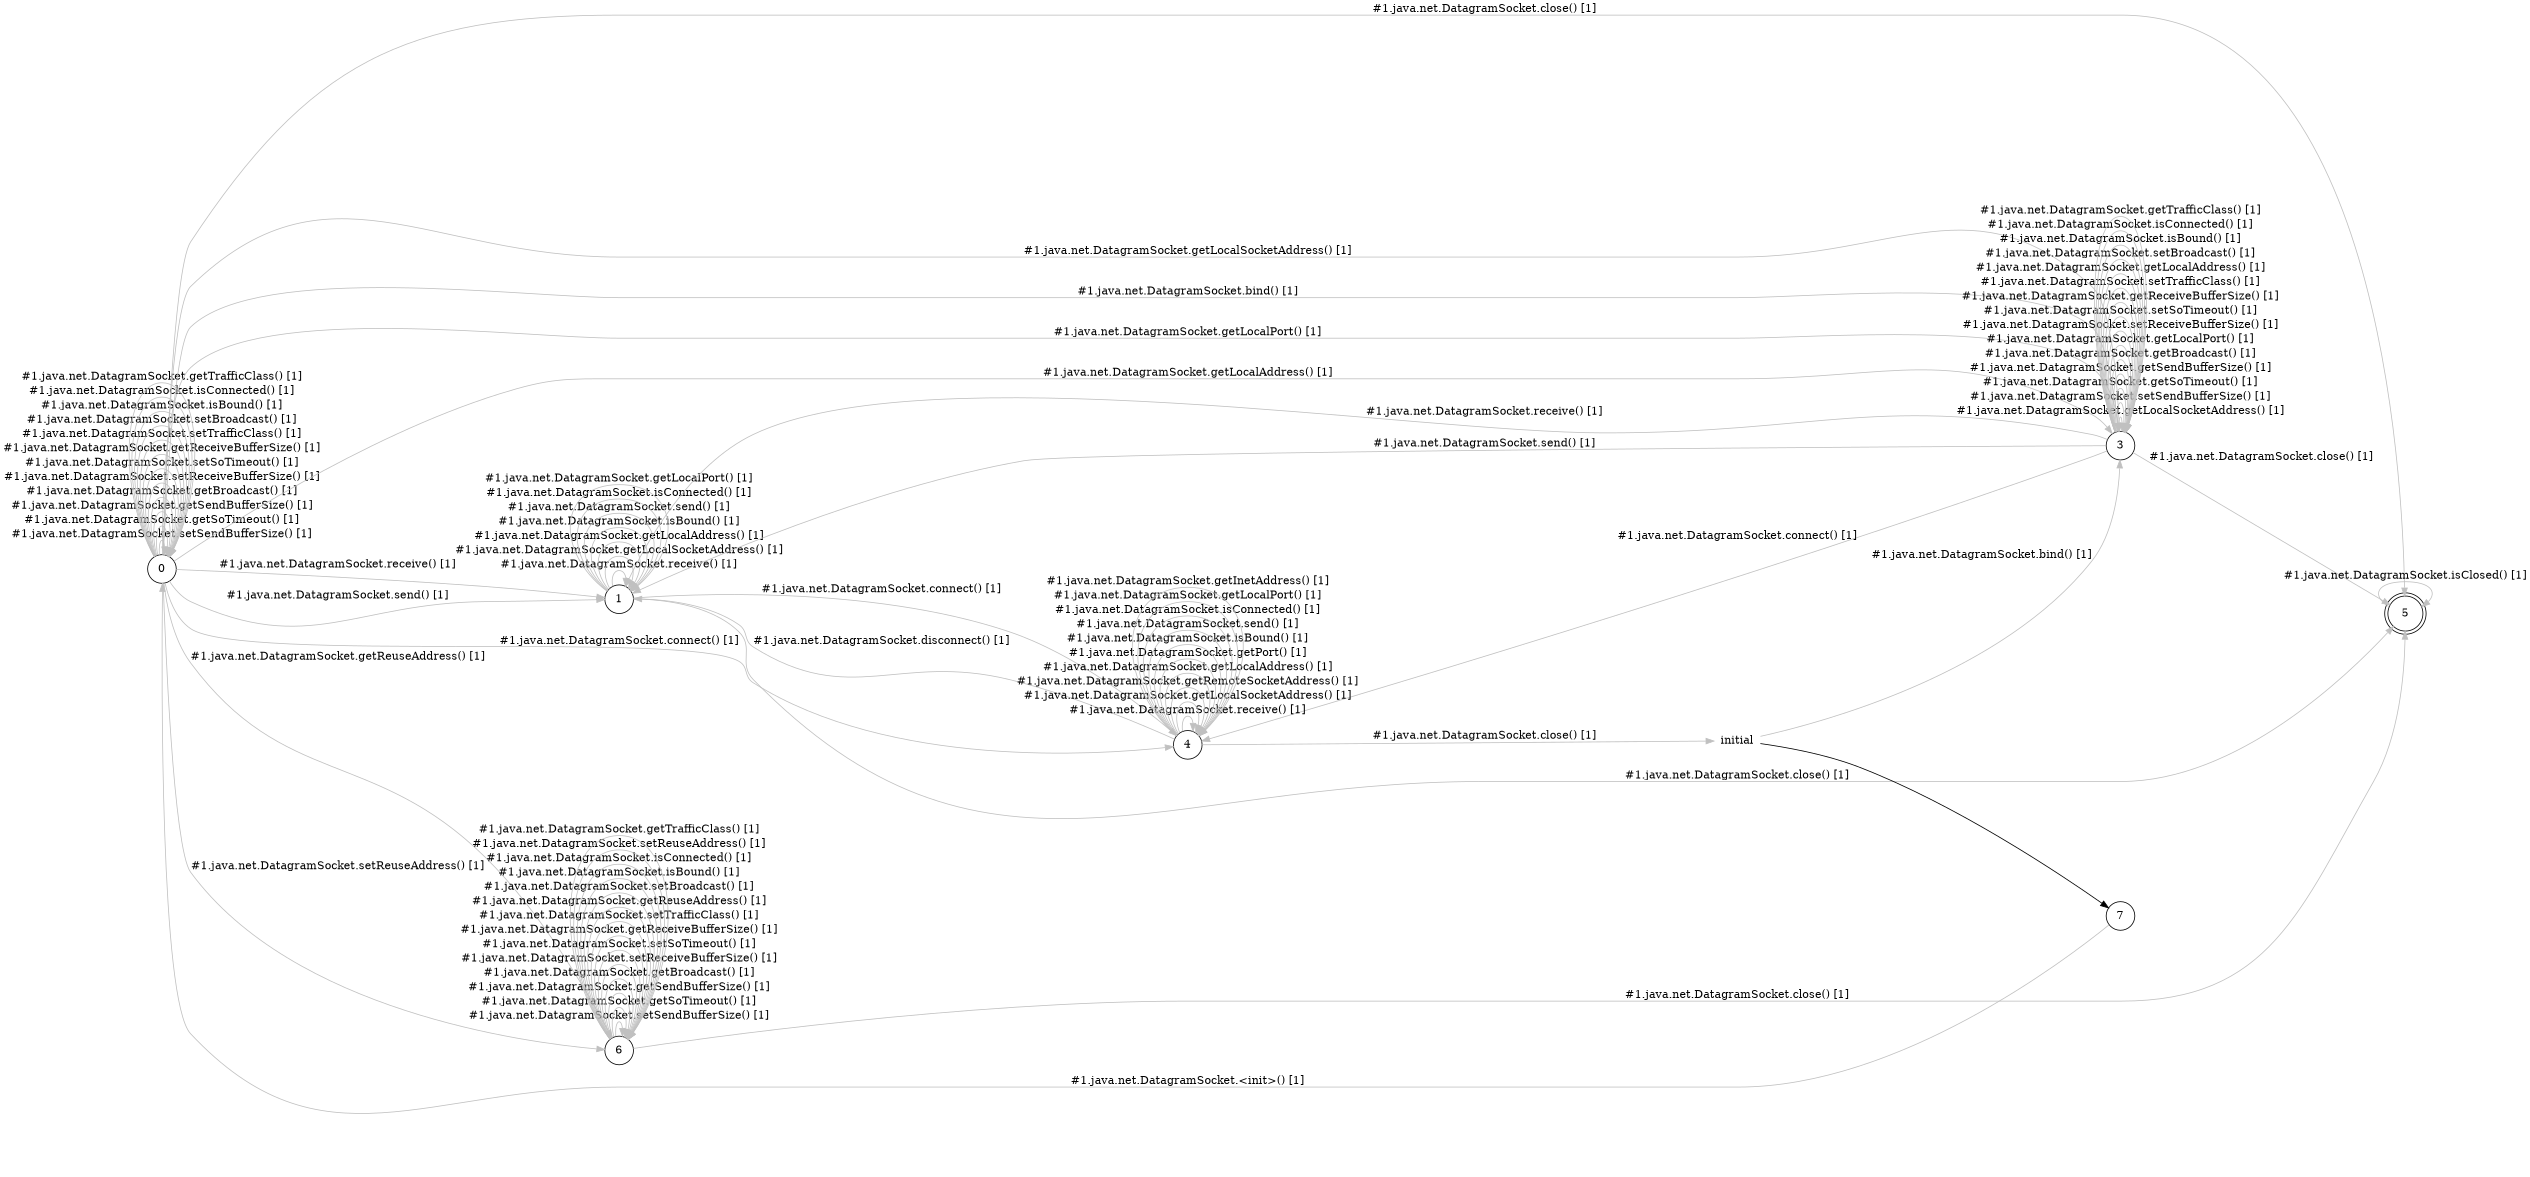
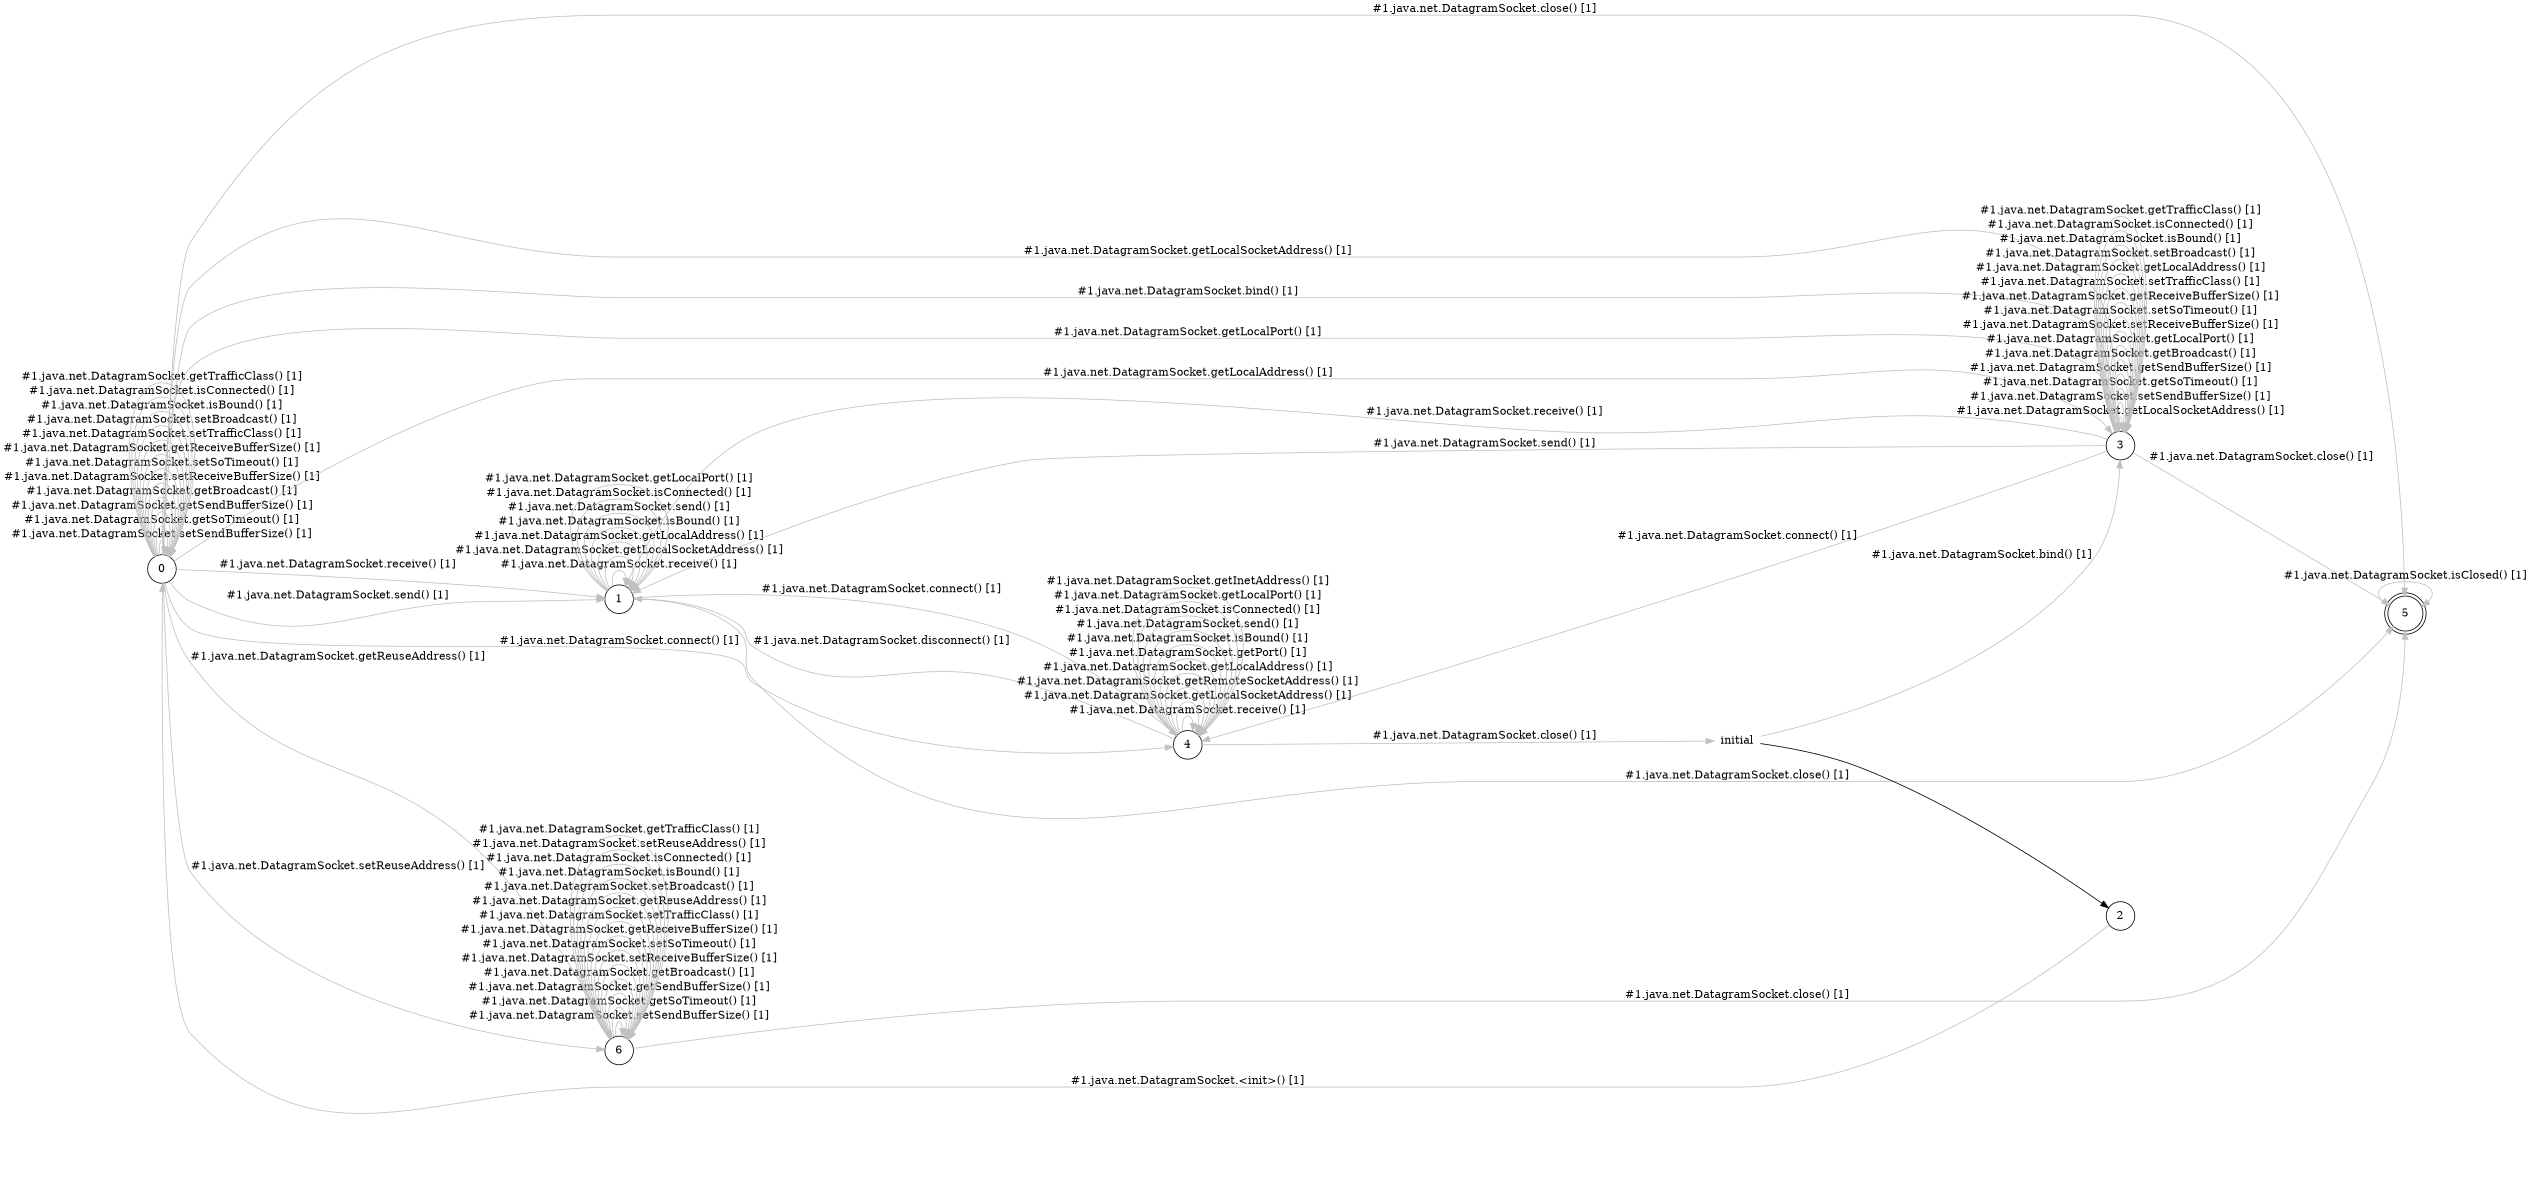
(2120, 916) -> (2120, 916)
